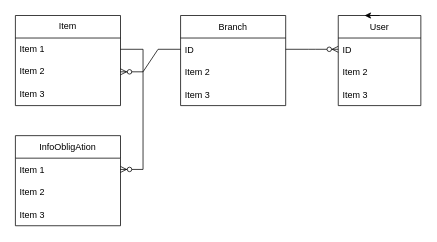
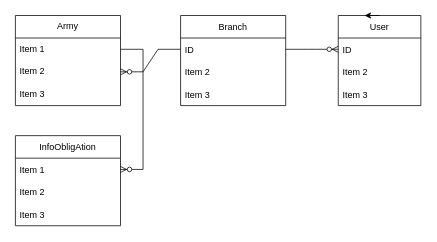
(68, 27) -> (68, 27)
